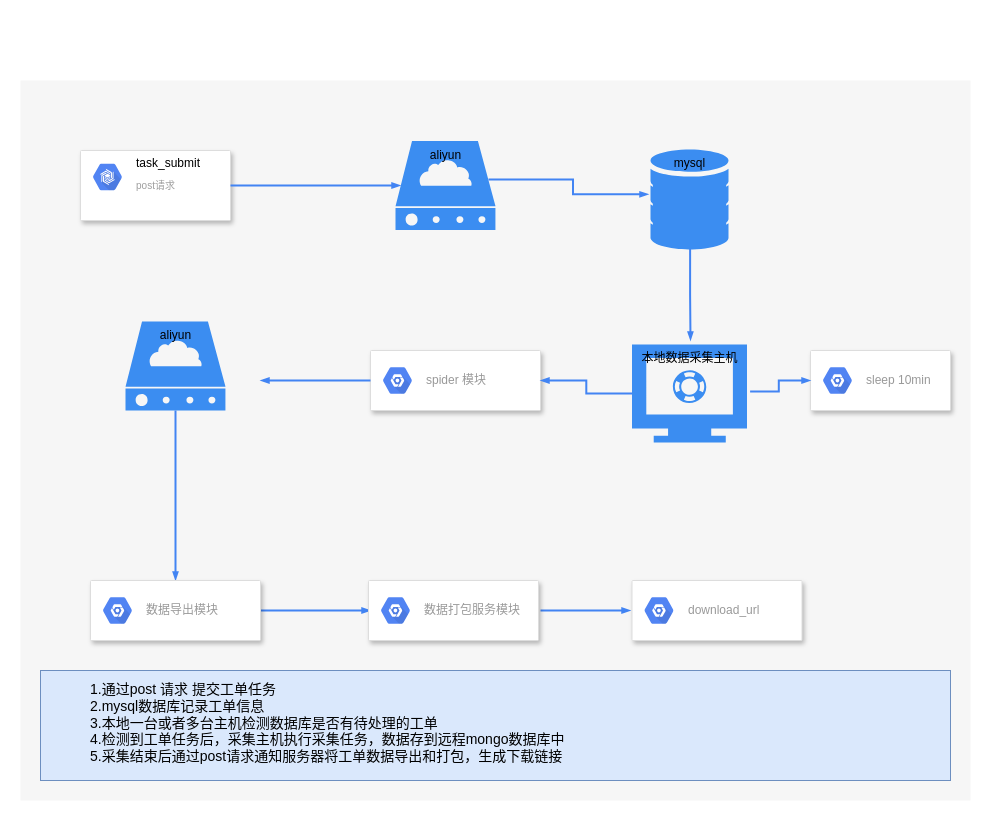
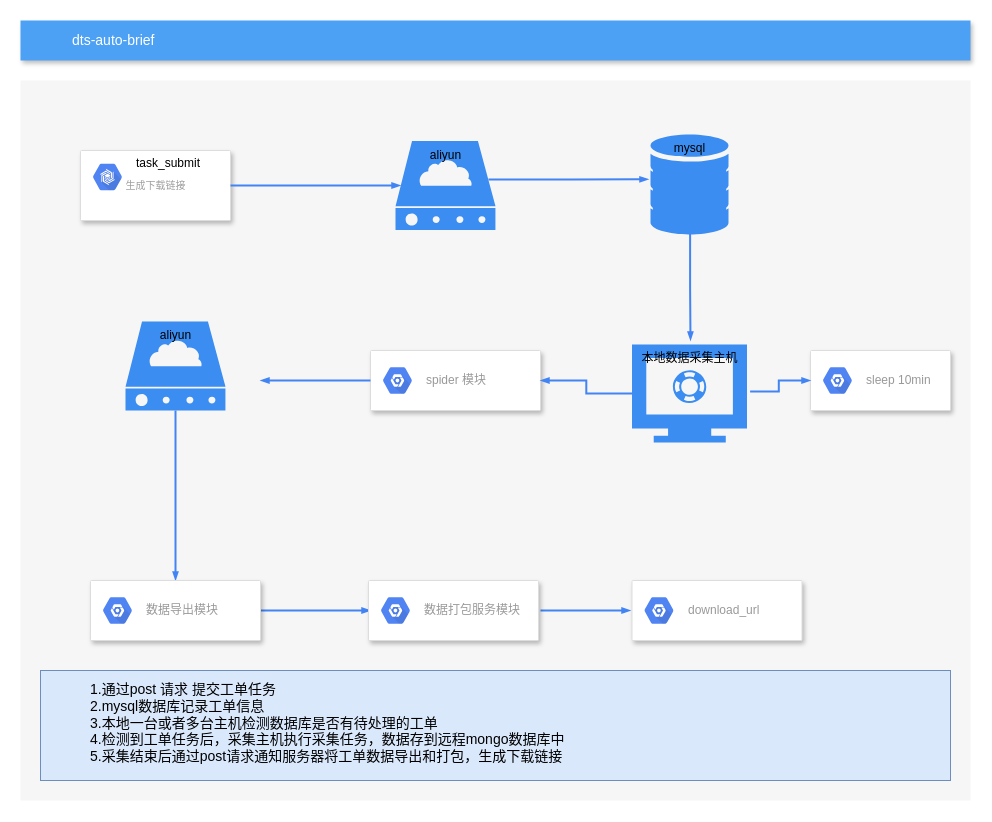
none -> (496, 41)
(156, 186) -> (156, 186)
(690, 200) -> (690, 185)
